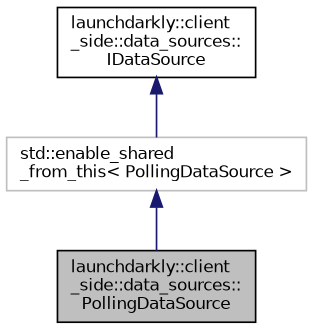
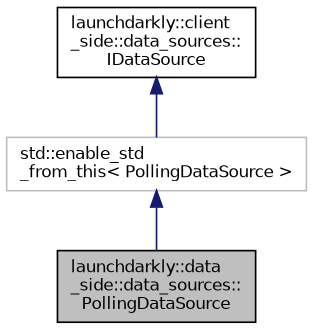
(157, 164) -> (157, 164)
(157, 286) -> (157, 286)
